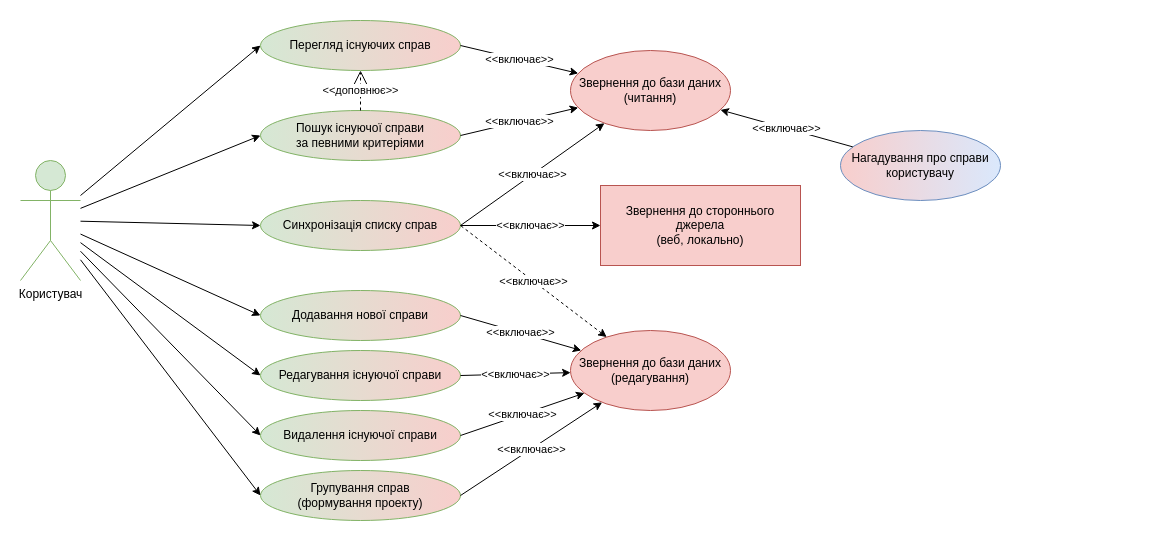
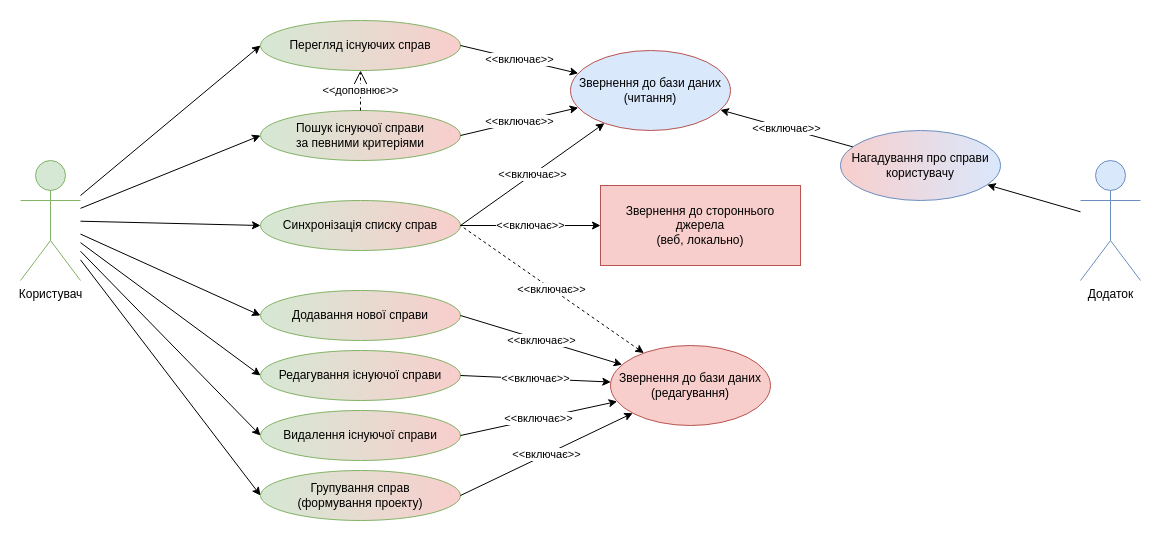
(651, 91) -> (651, 91)
none -> (1037, 199)
none -> (1111, 221)
(651, 371) -> (691, 386)
